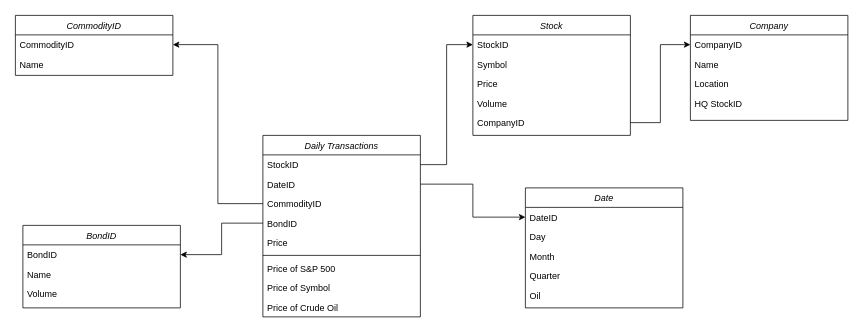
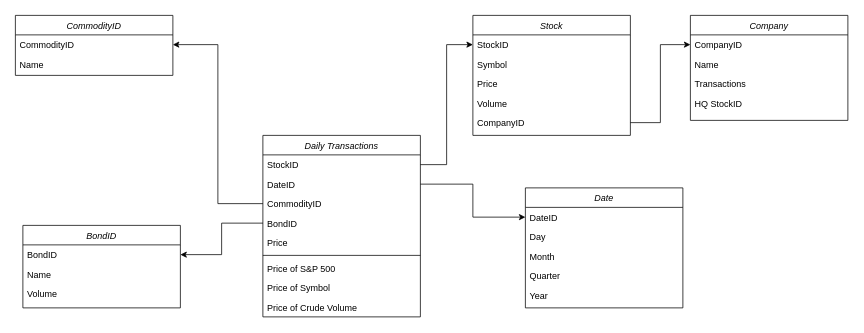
(713, 84) -> (724, 84)
(535, 296) -> (540, 296)
(305, 308) -> (314, 308)
